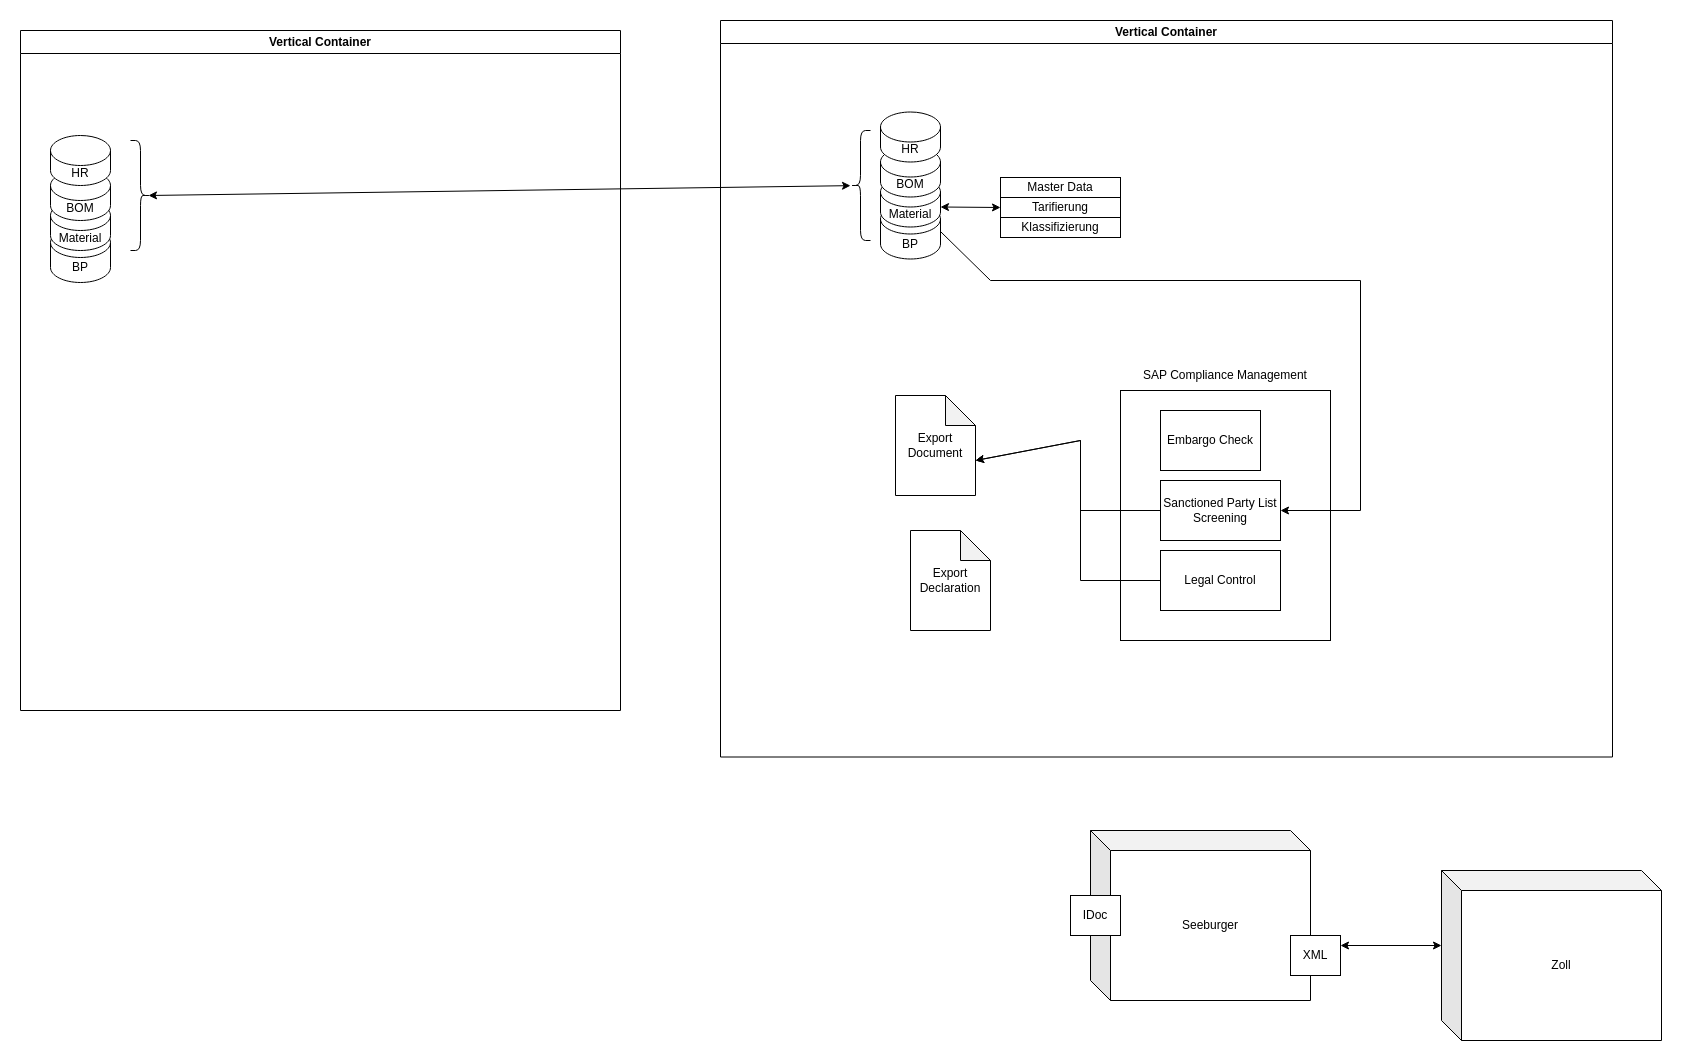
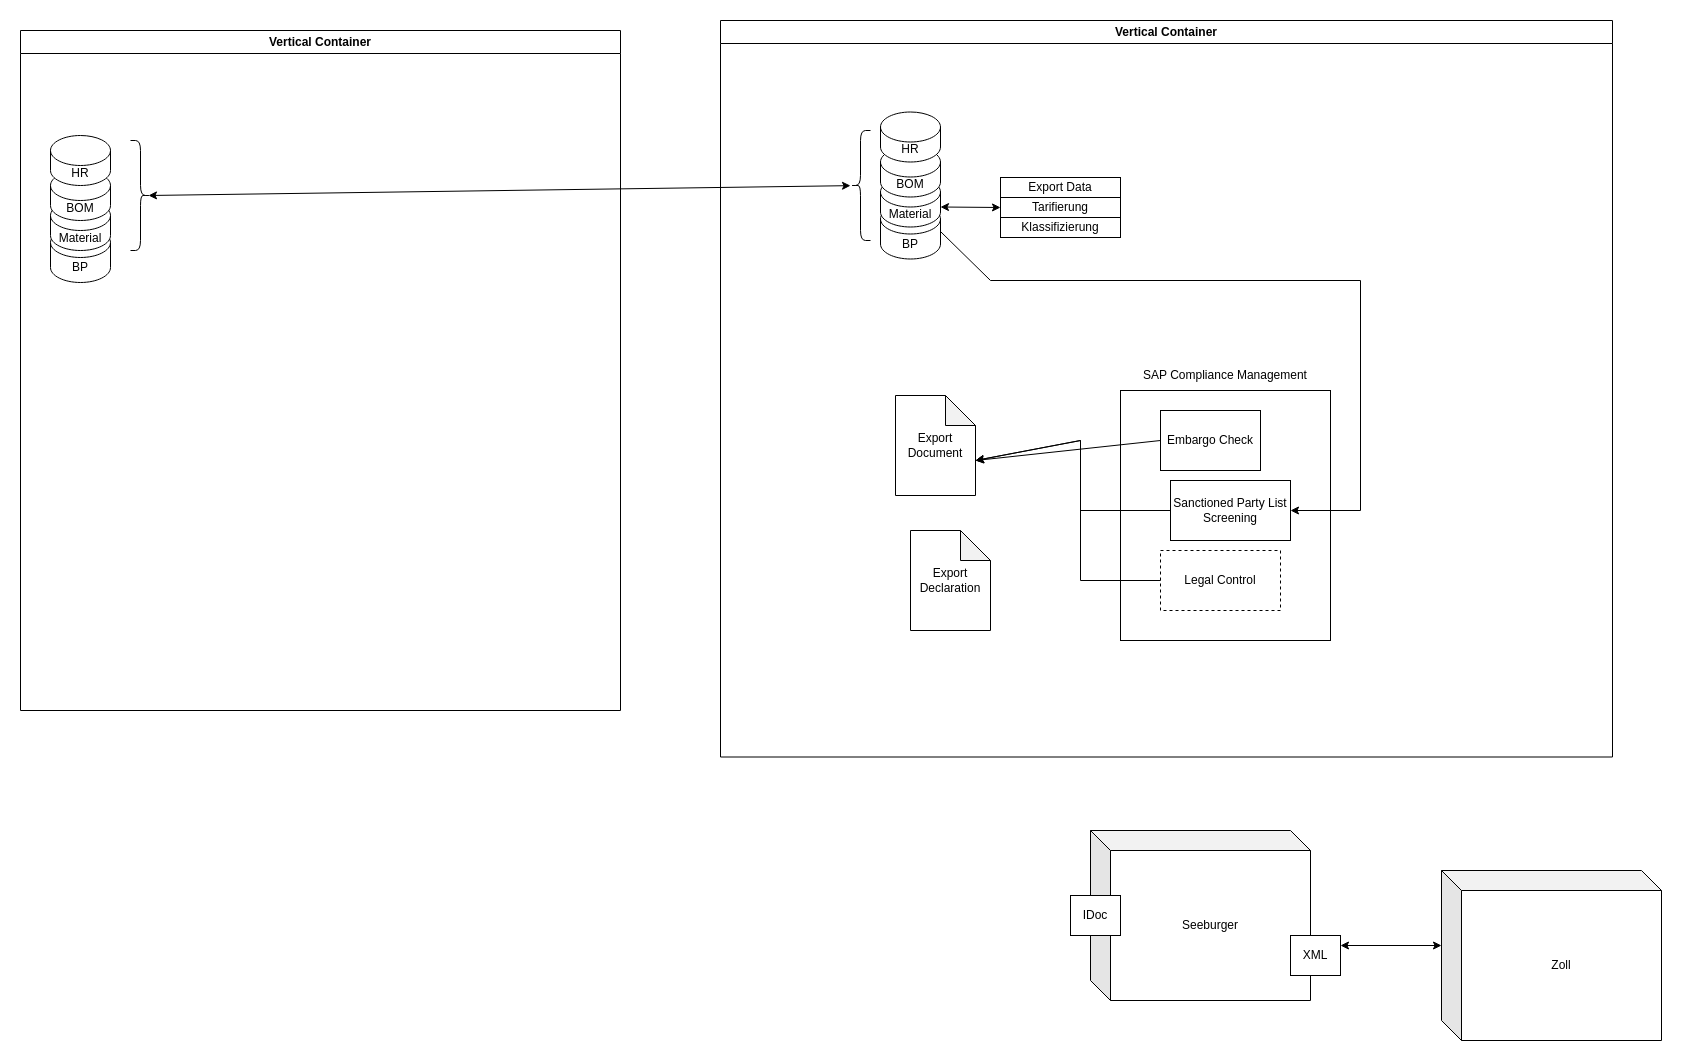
(1061, 188) -> (1061, 188)
none -> (1072, 450)
(1221, 511) -> (1231, 511)
(1221, 581) -> (1221, 581)
